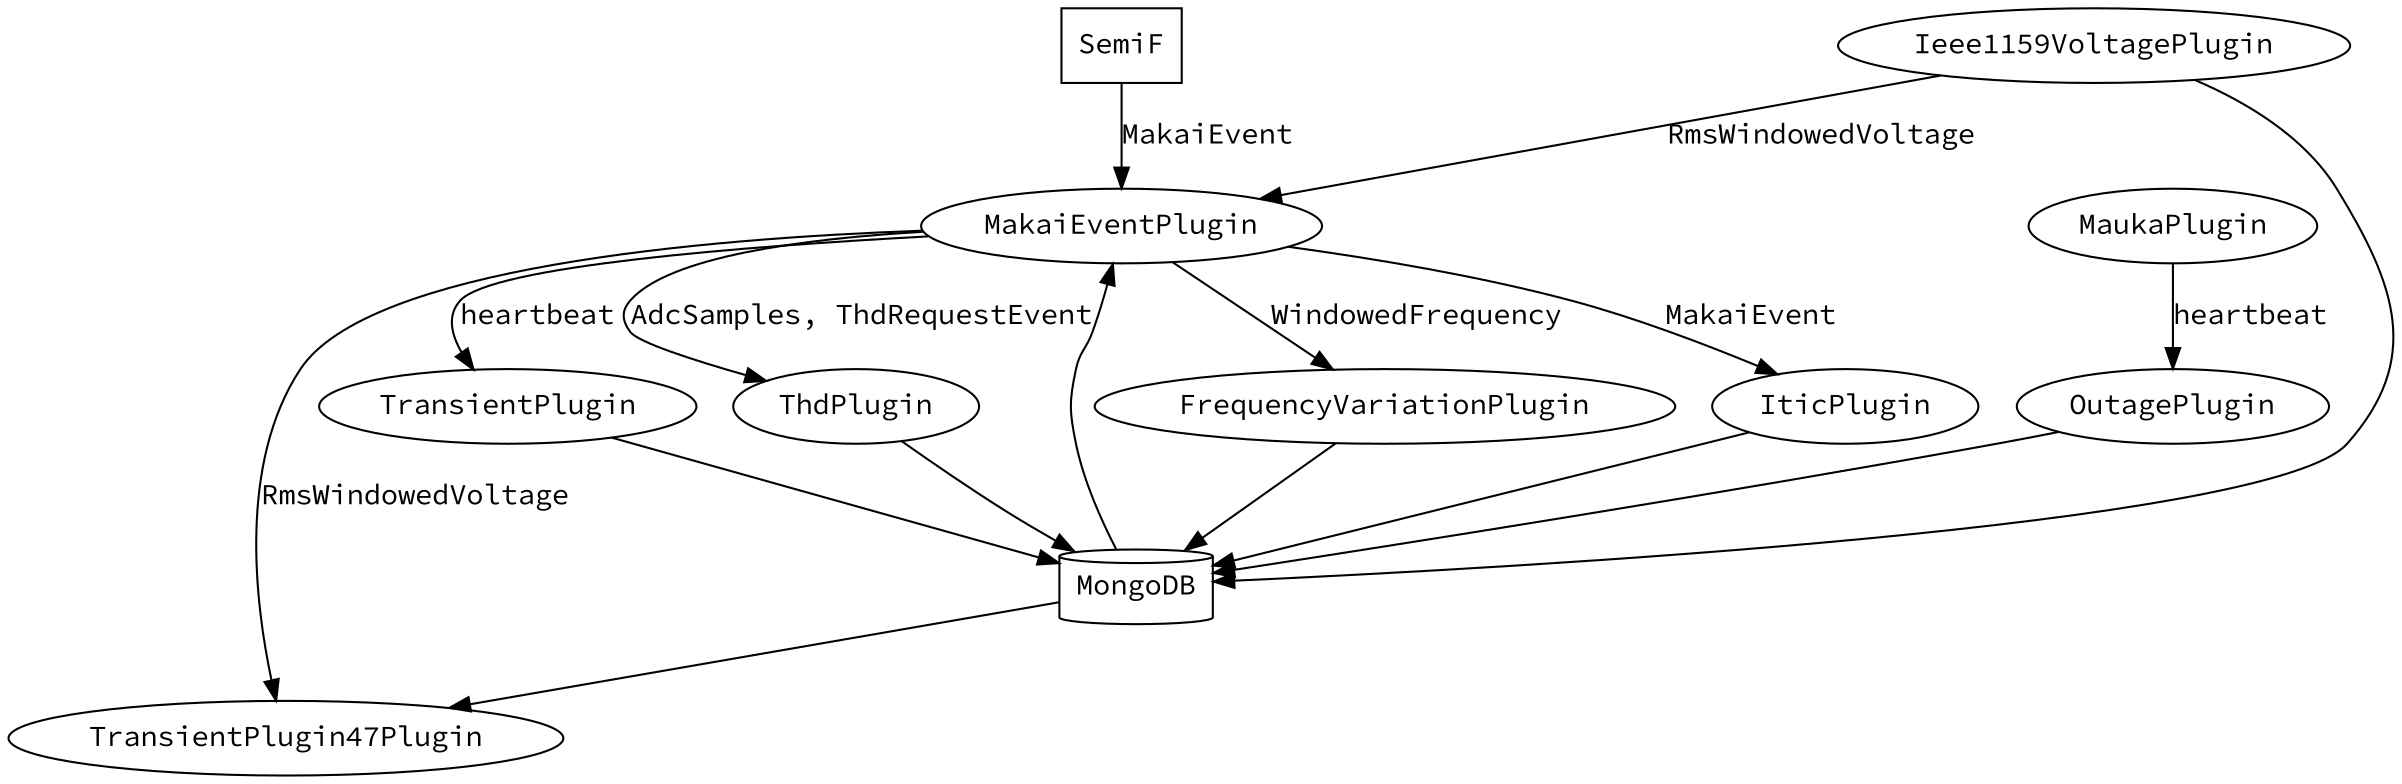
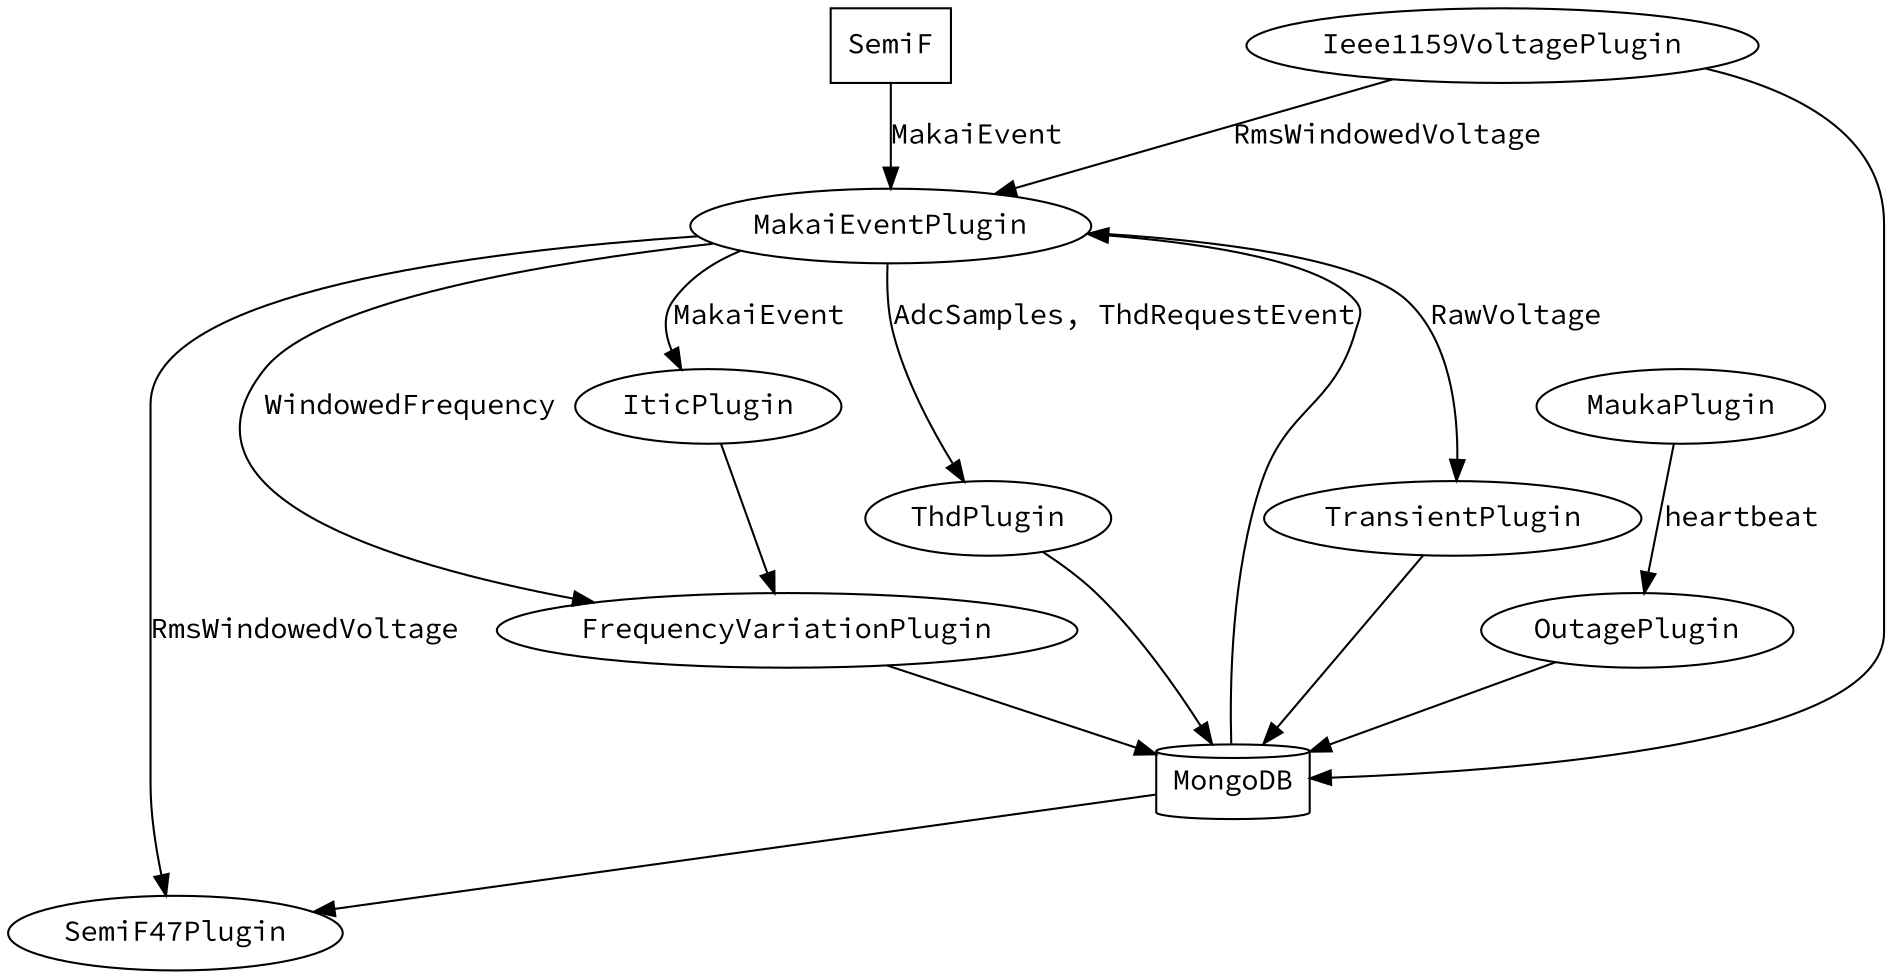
(538, 316) -> (1516, 316)
(1491, 496) -> (744, 509)
(286, 738) -> (175, 933)
